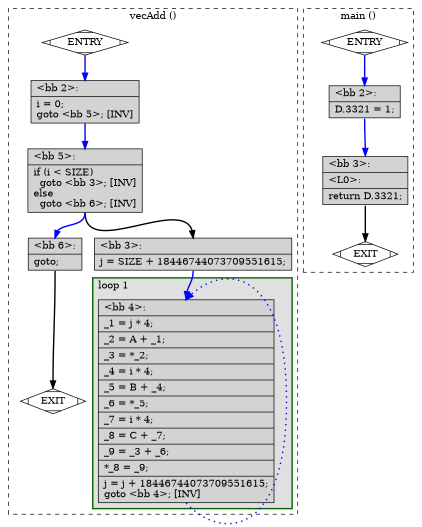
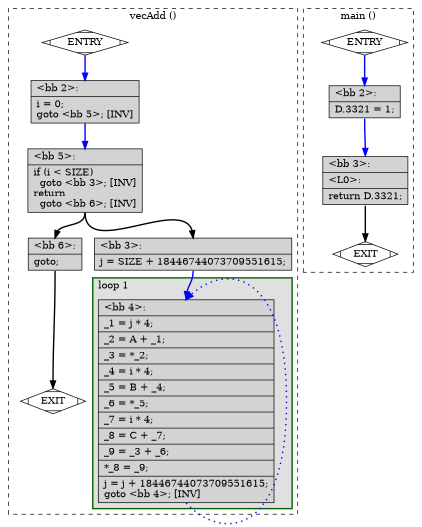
(44, 193) -> (50, 193)
(74, 224) -> (74, 224)
